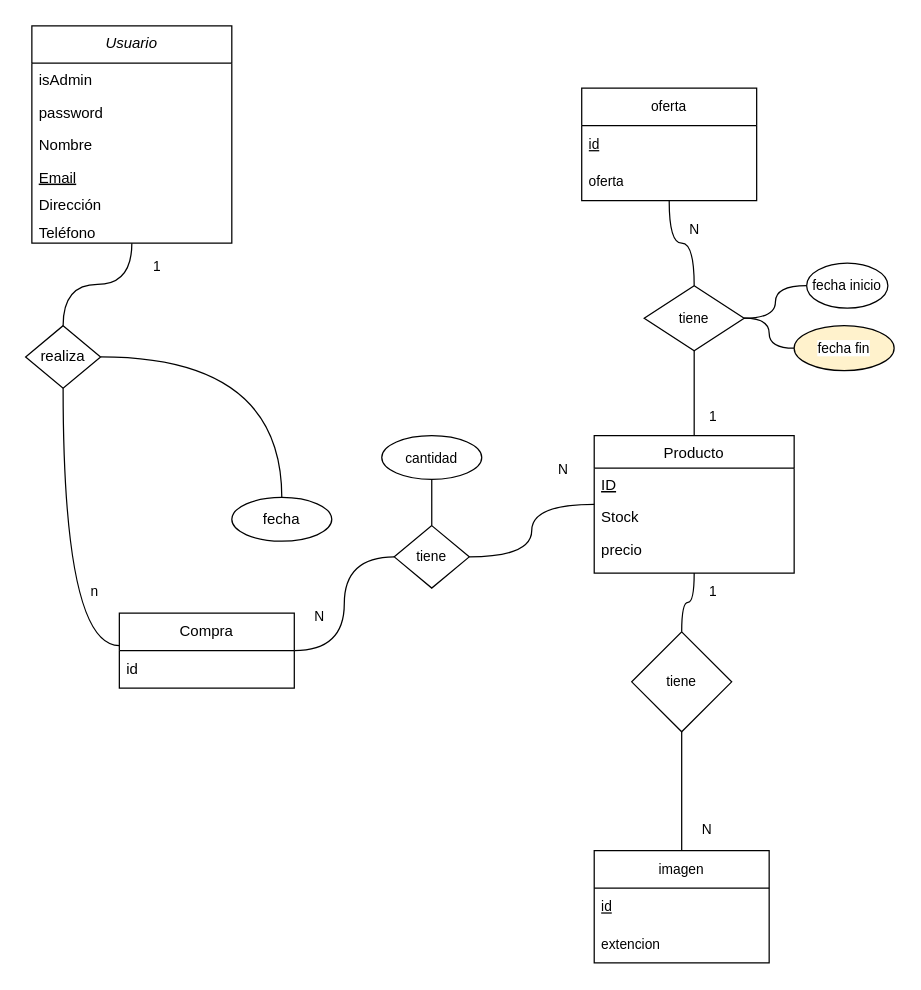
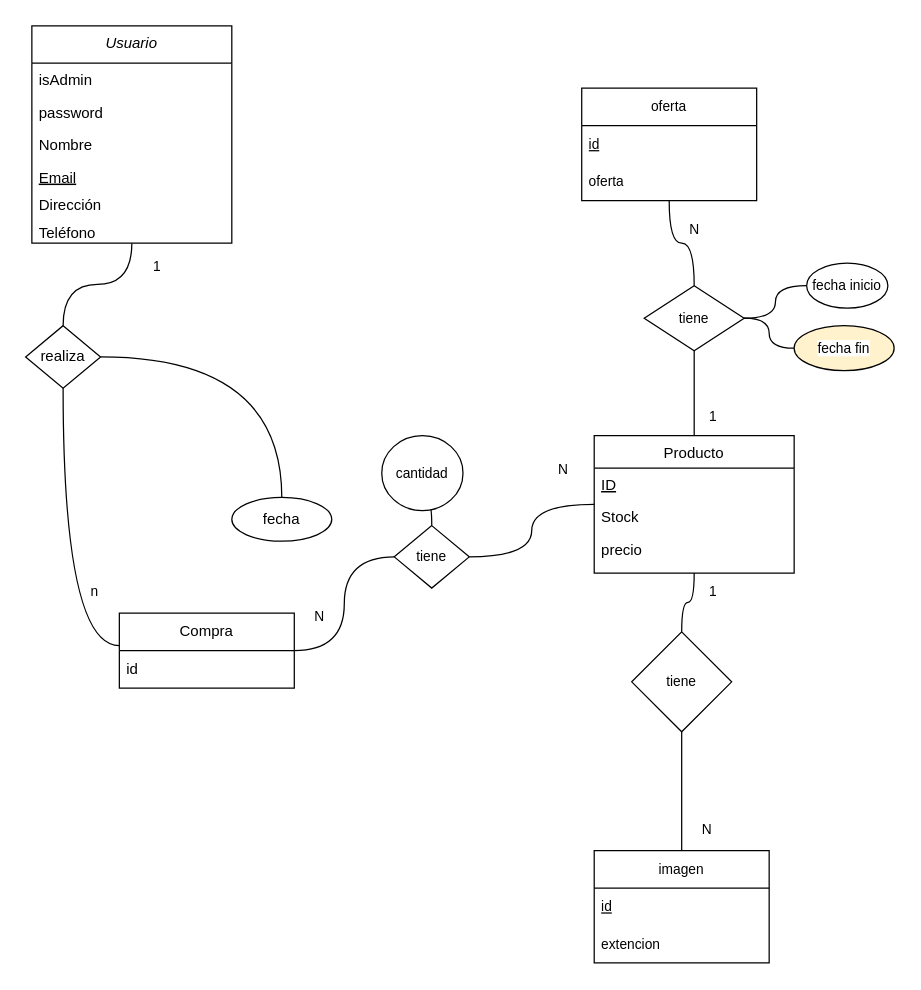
(432, 458) -> (423, 473)
